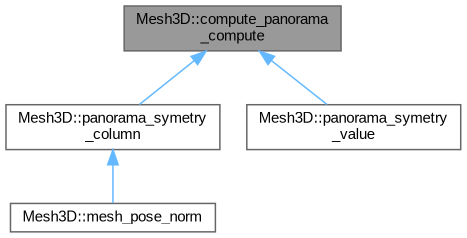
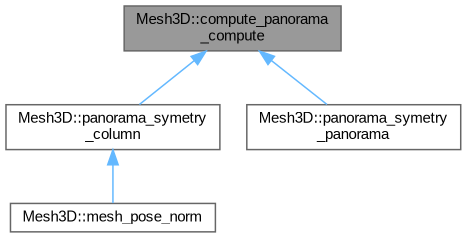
(354, 127) -> (354, 127)
